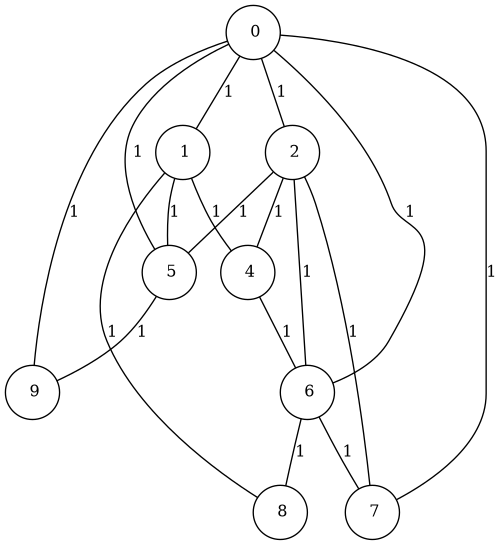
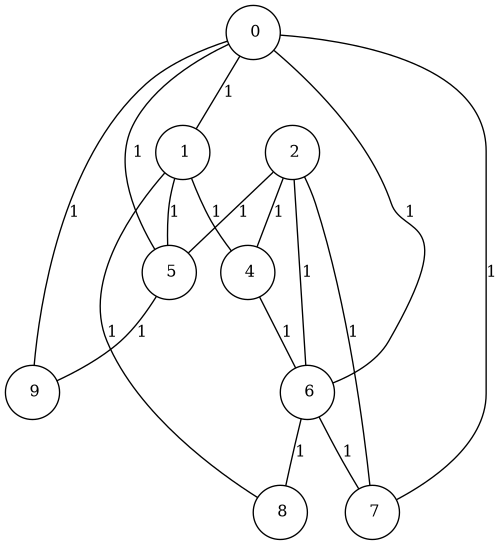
(273, 93) -> none
